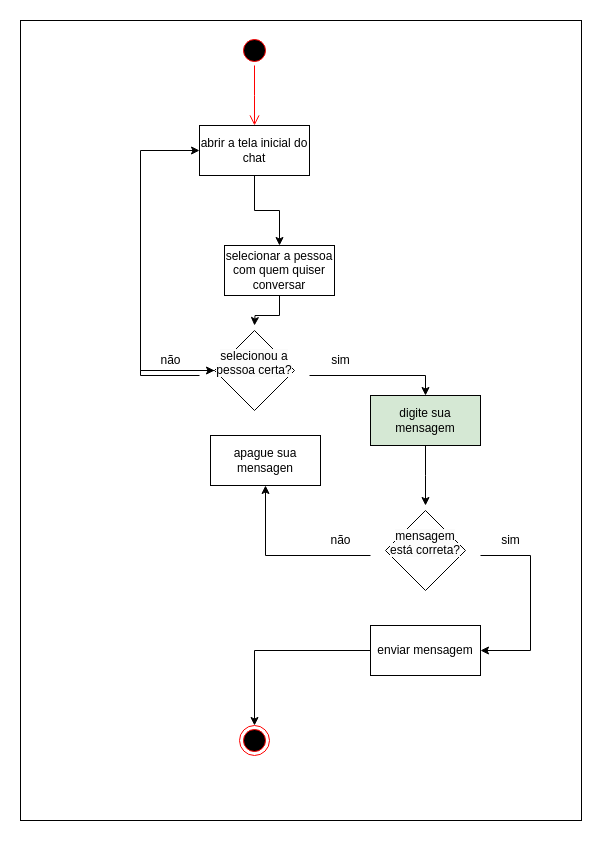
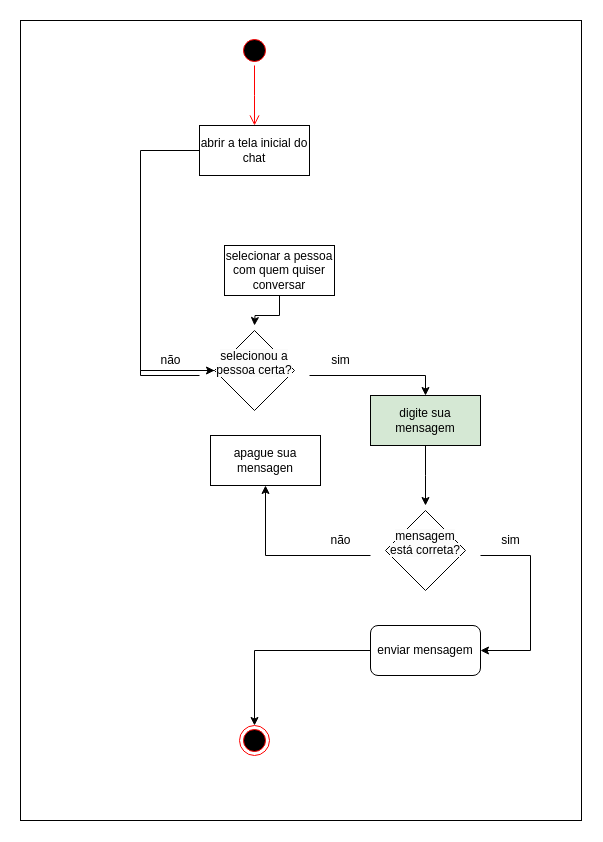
(191, 151) -> (194, 151)
(264, 211) -> none
(426, 651) -> (426, 651)
